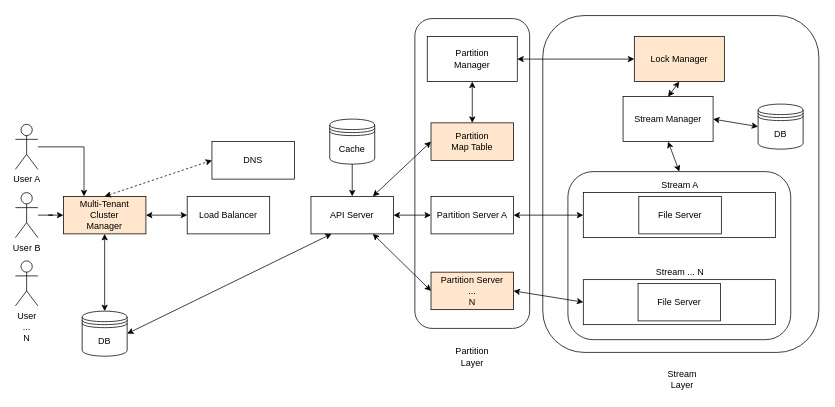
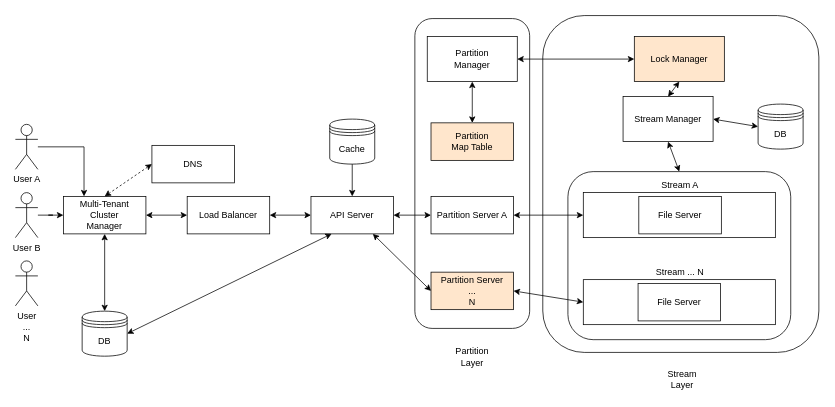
(253, 160) -> (193, 164)
(402, 169) -> none
(105, 215) -> (105, 215)
none -> (275, 215)
